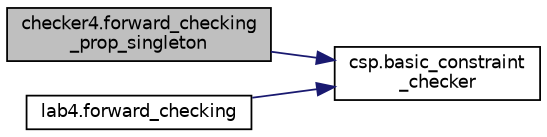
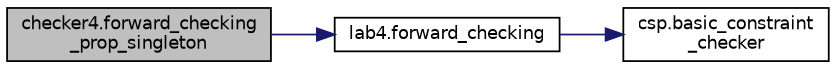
(294, 55) -> (294, 35)
